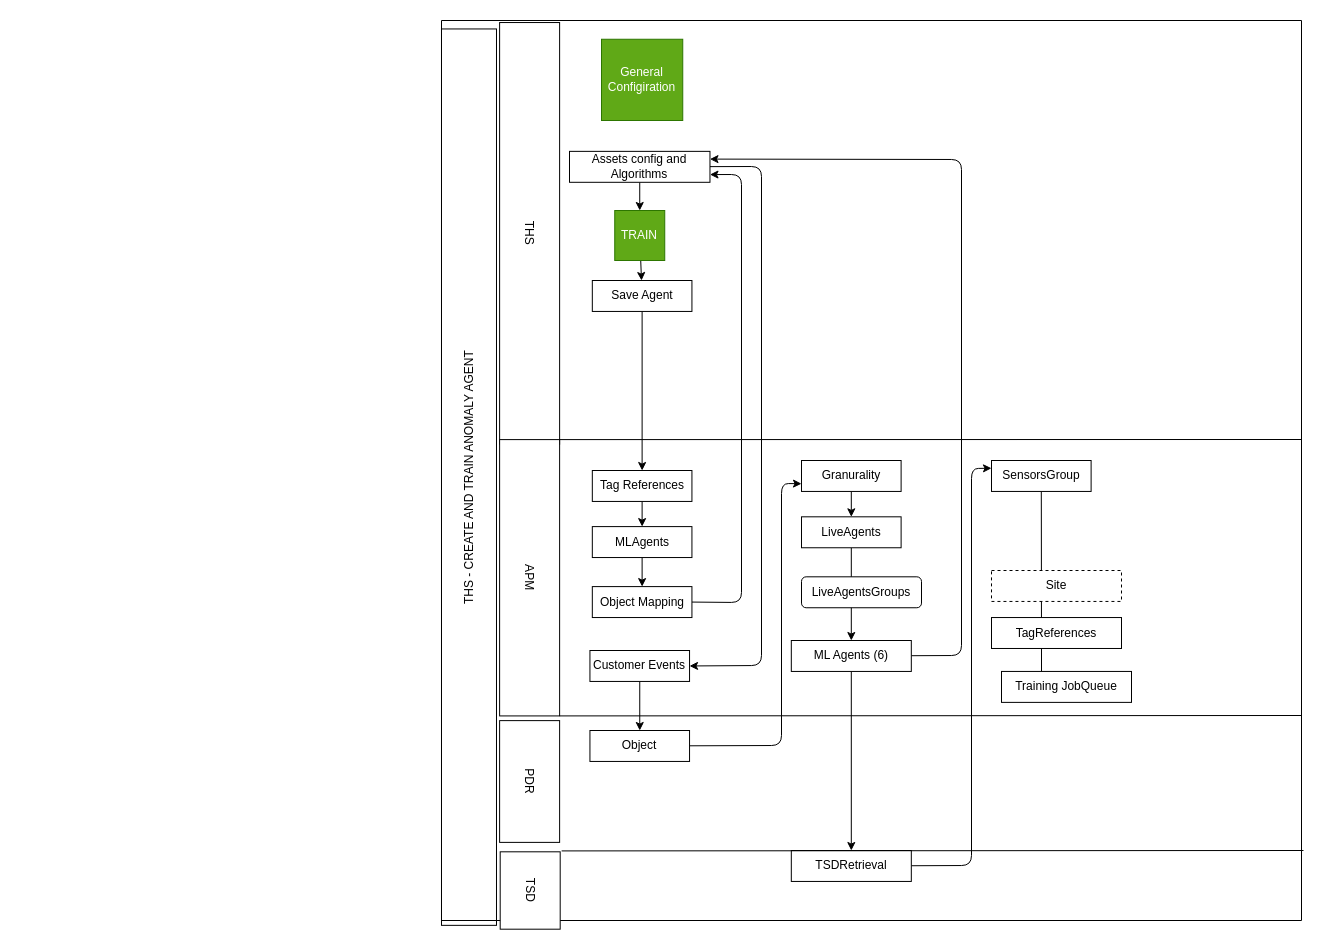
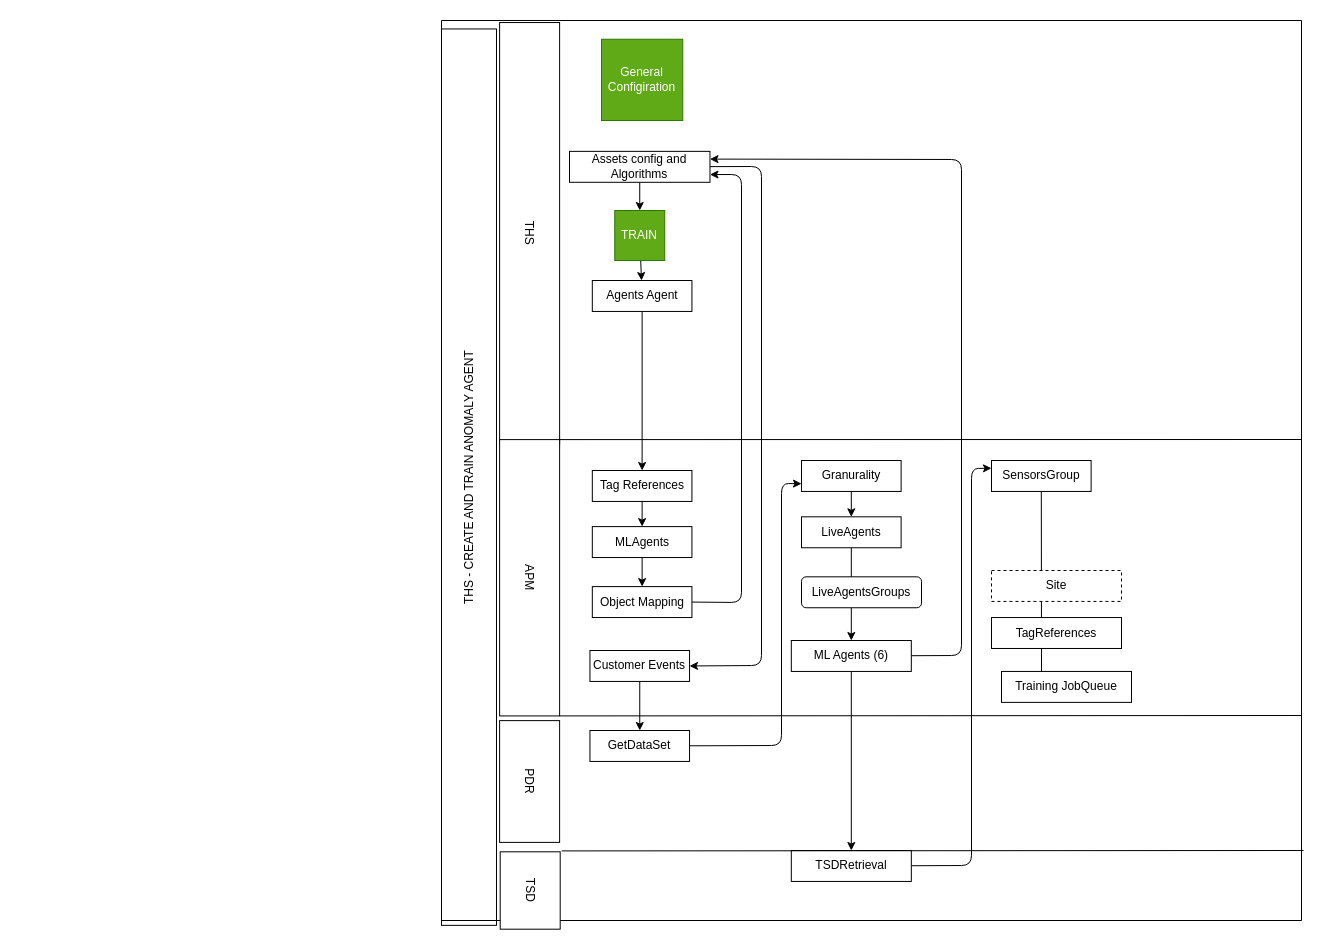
(643, 296) -> (643, 296)
(640, 746) -> (640, 746)
